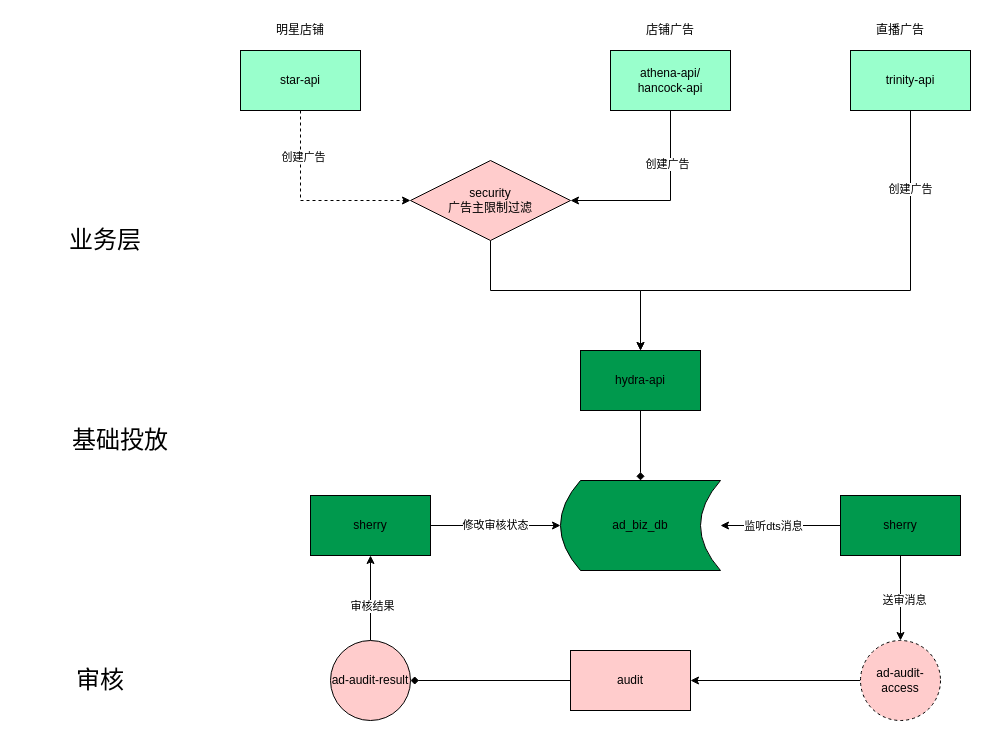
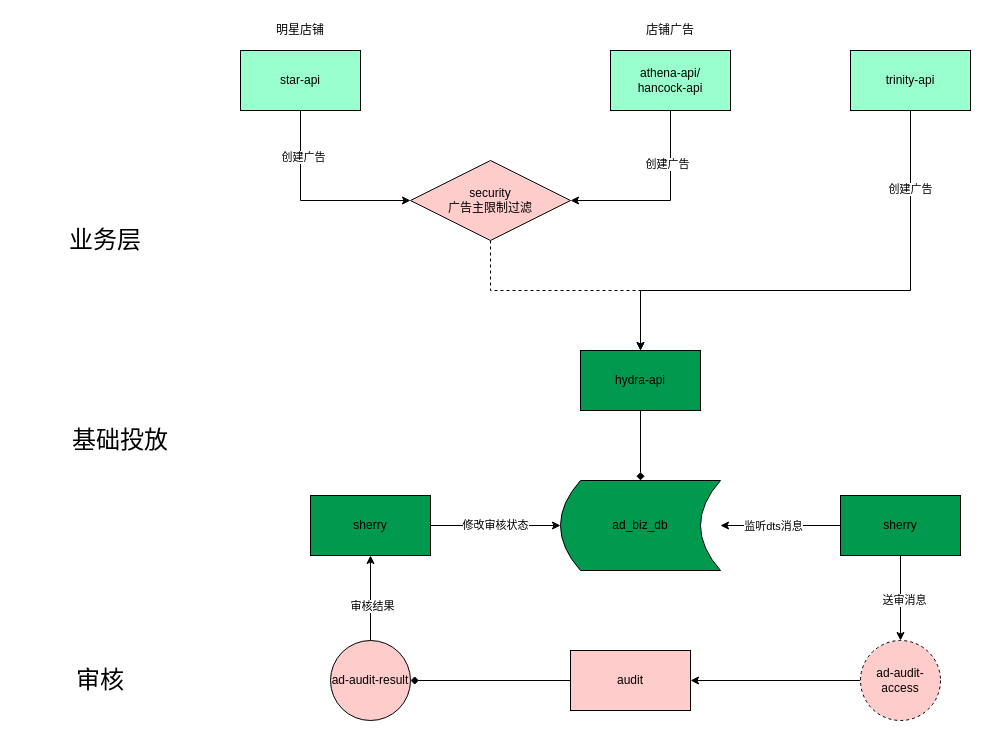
(901, 31) -> none
(333, 201) -> (333, 201)
(540, 291) -> (540, 291)
